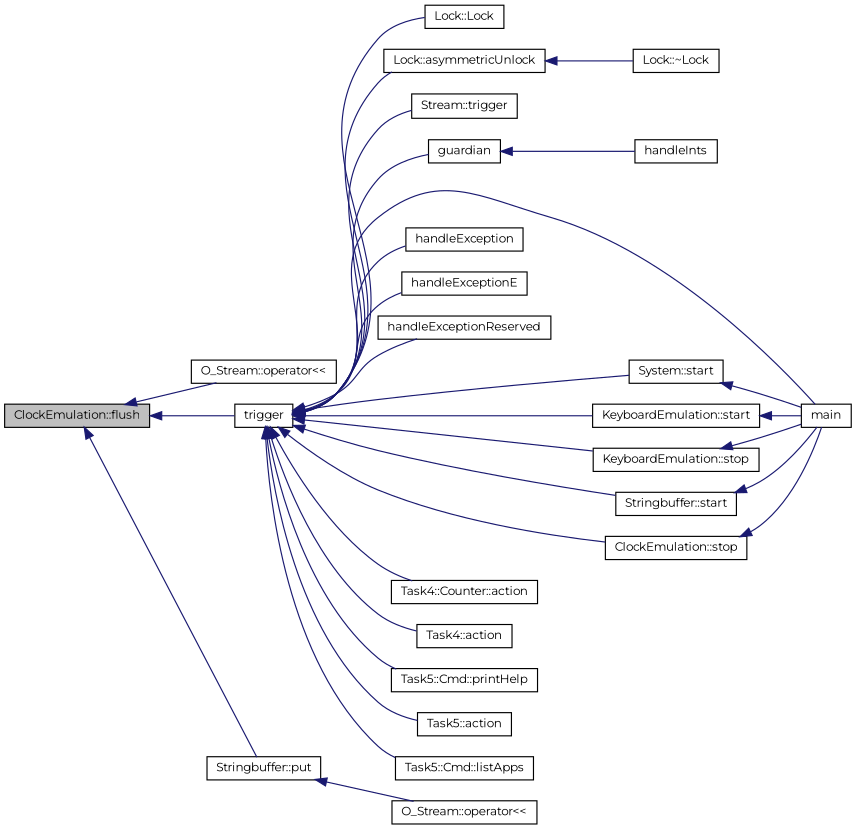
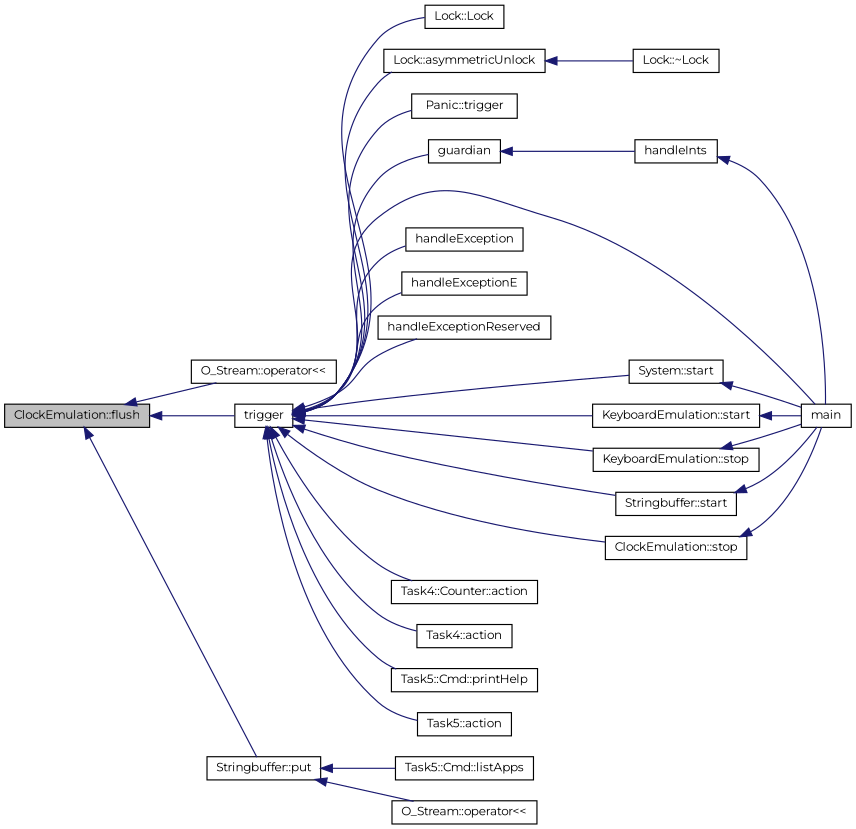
(464, 106) -> (464, 106)
none -> (808, 268)
(298, 613) -> (364, 768)
